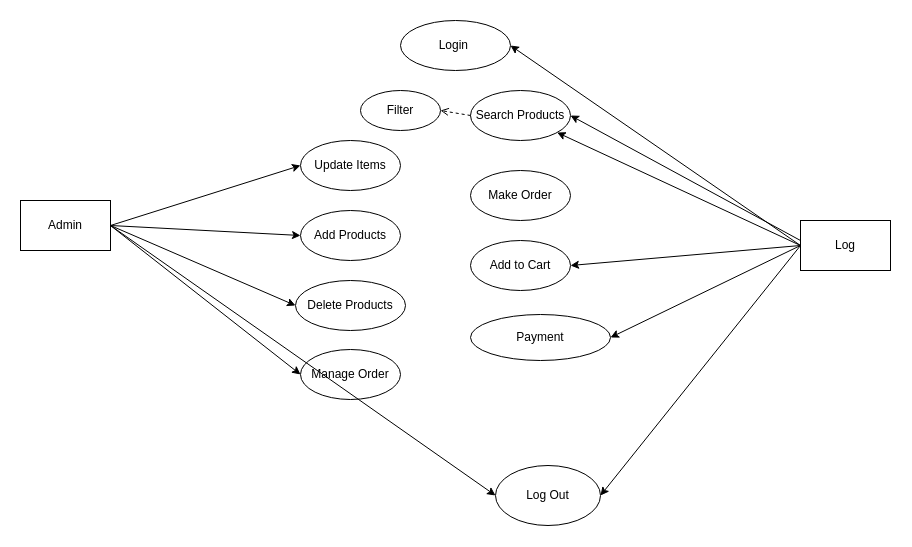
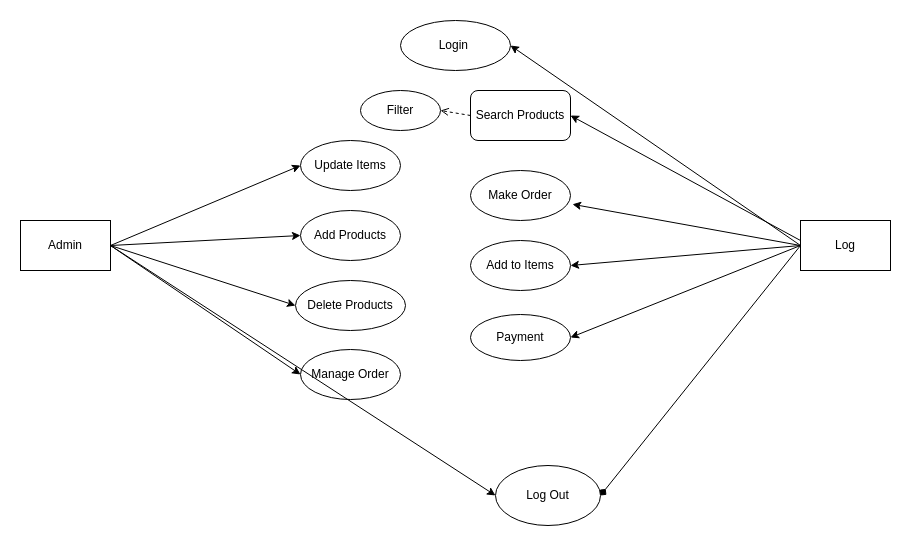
(521, 116) -> (521, 116)
(679, 189) -> (687, 225)
(66, 226) -> (66, 246)
(521, 266) -> (521, 266)
(541, 338) -> (521, 338)
(606, 489) -> (606, 489)
